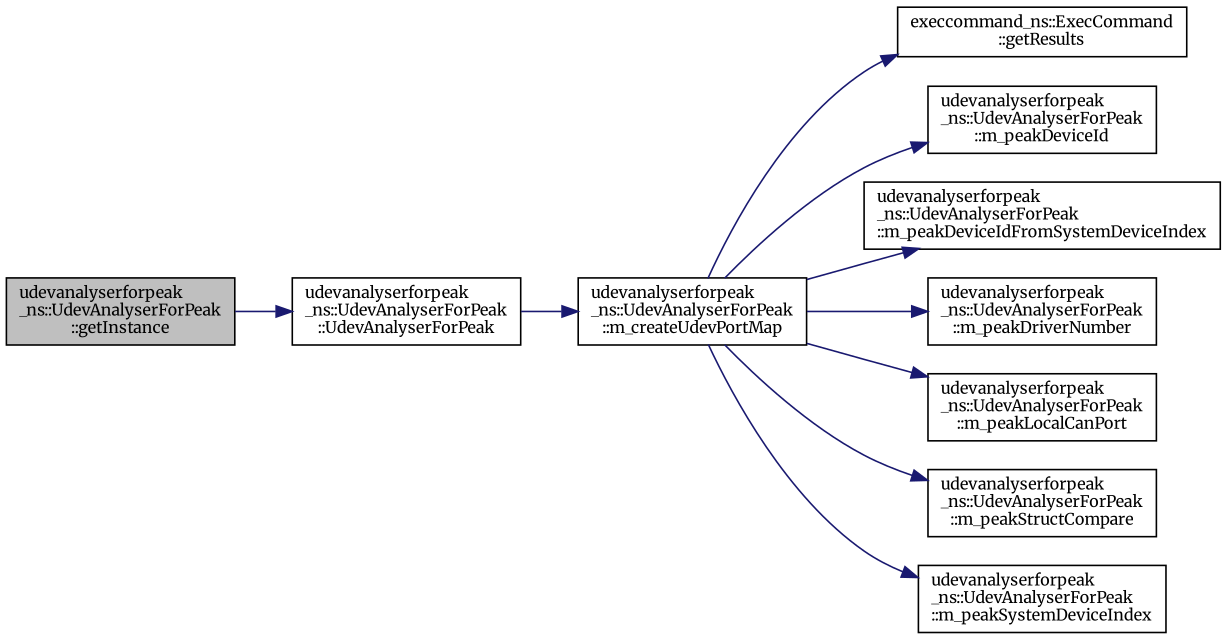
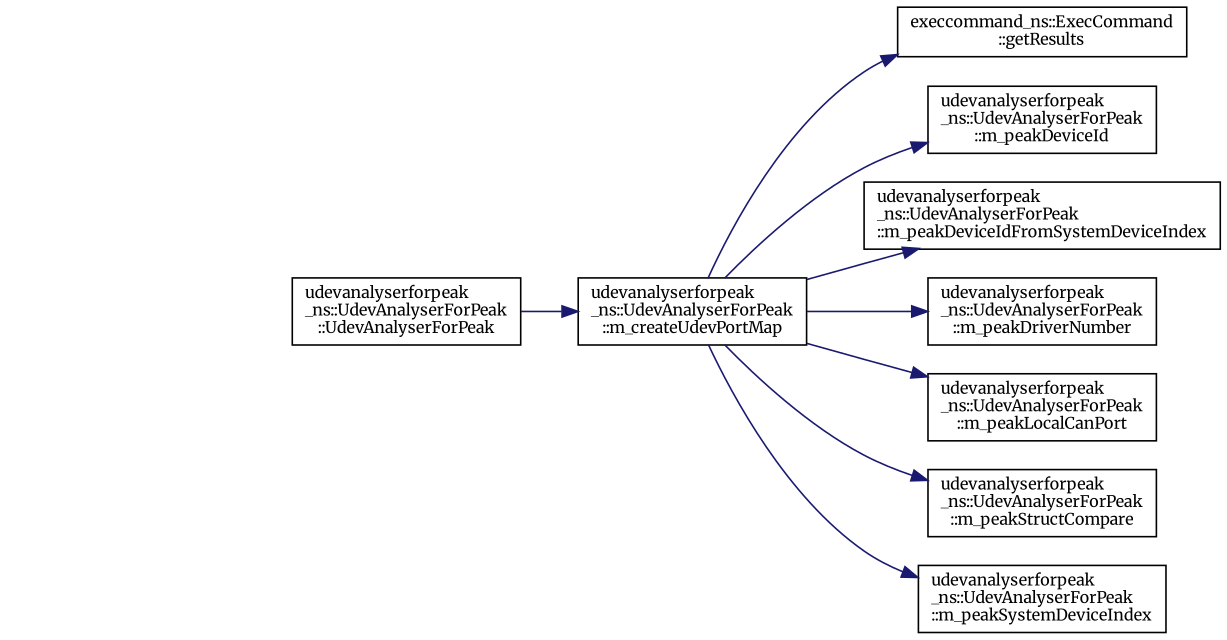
(121, 311) -> none
